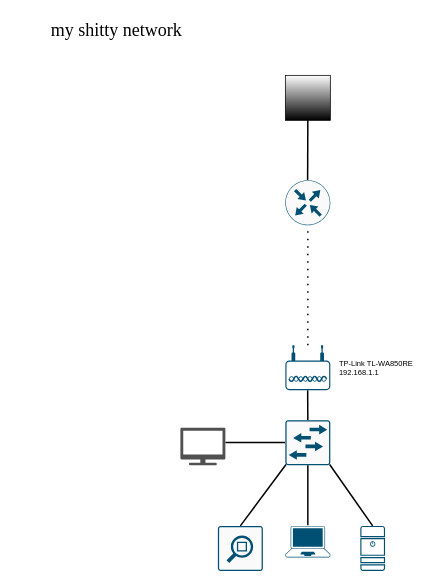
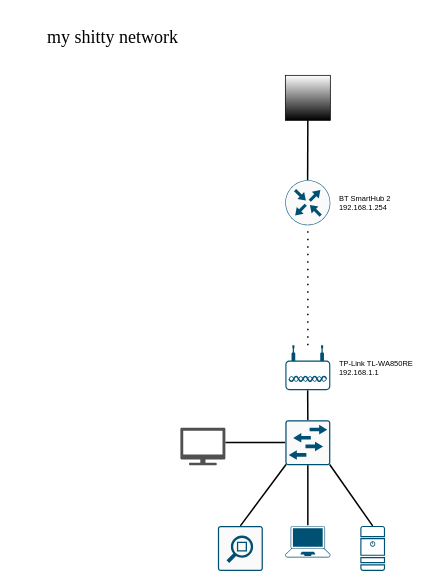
(117, 30) -> (113, 38)
none -> (368, 203)
